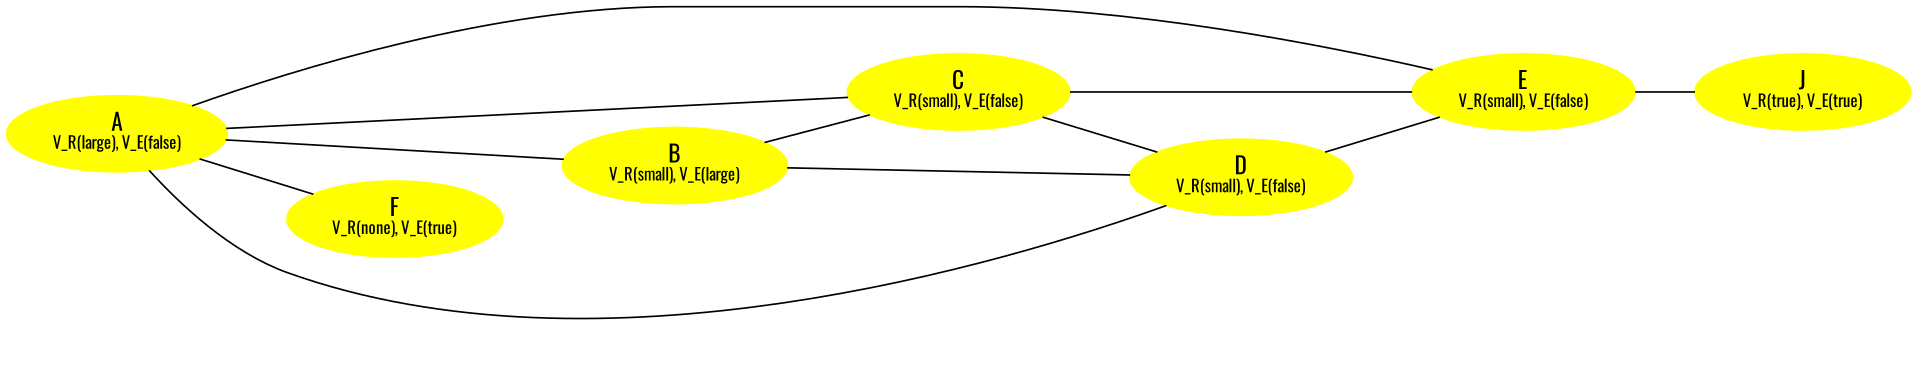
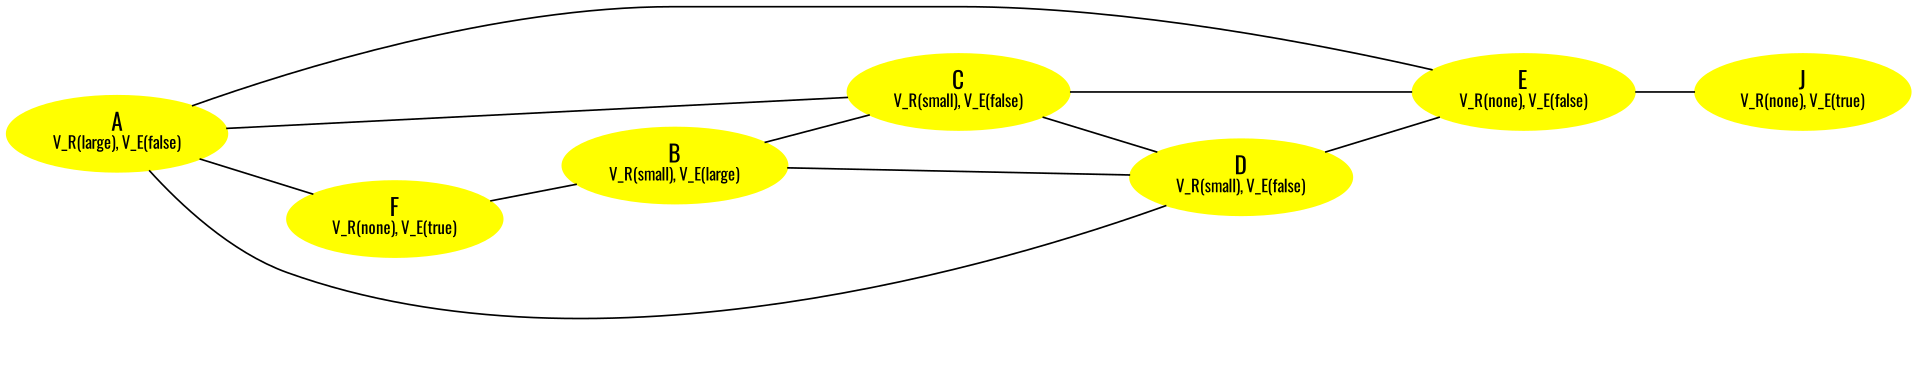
(1524, 102) -> (1524, 102)
(1803, 102) -> (1803, 102)
(395, 150) -> (534, 193)
